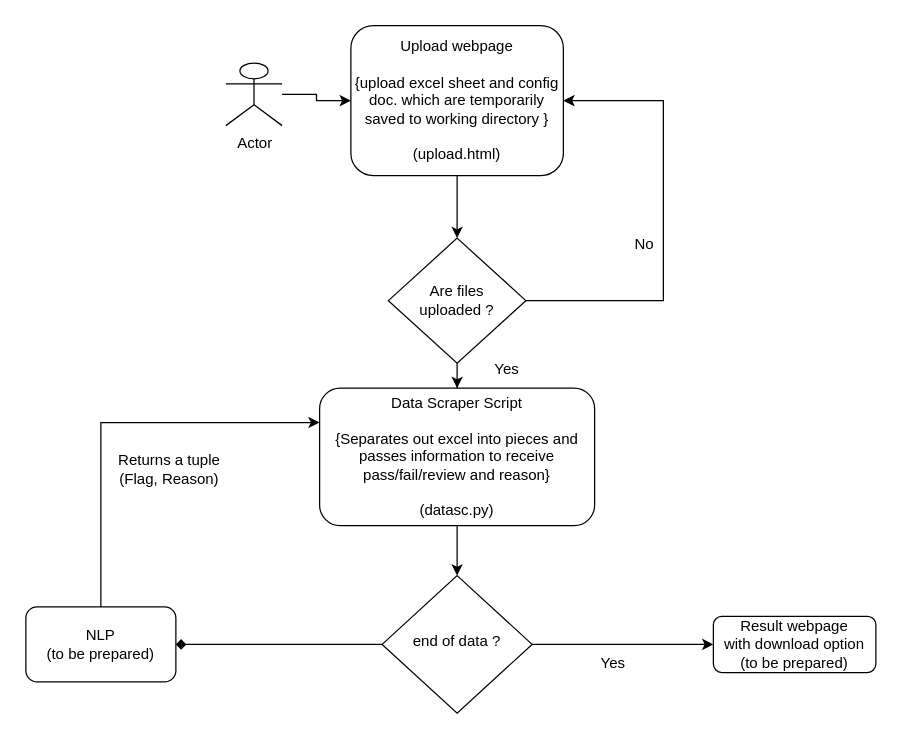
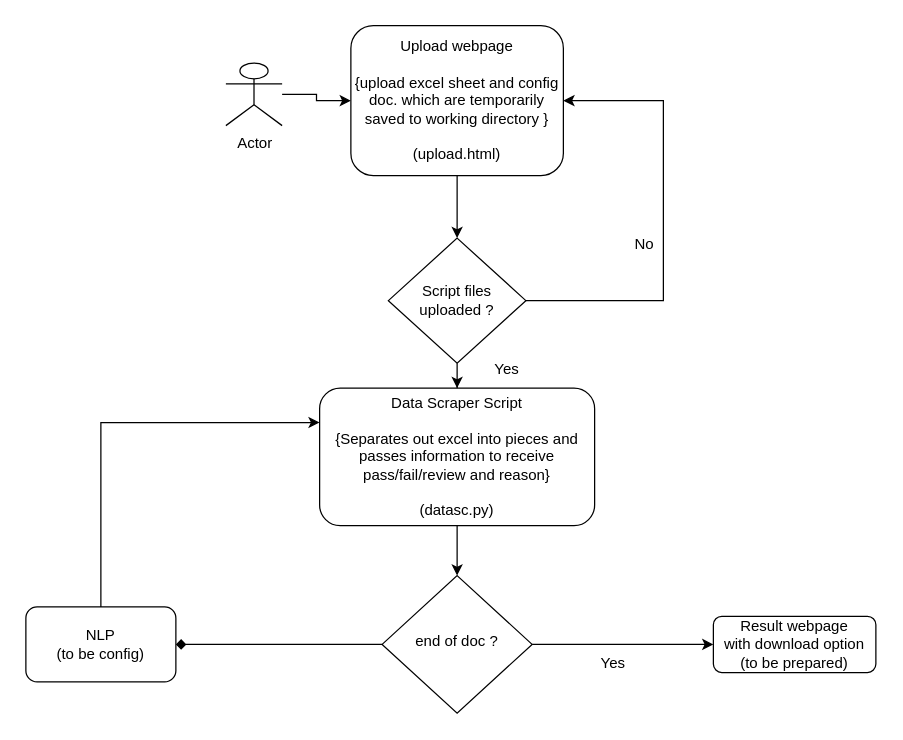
(457, 301) -> (457, 301)
(169, 469) -> none
(457, 642) -> (457, 642)
(101, 644) -> (101, 644)
